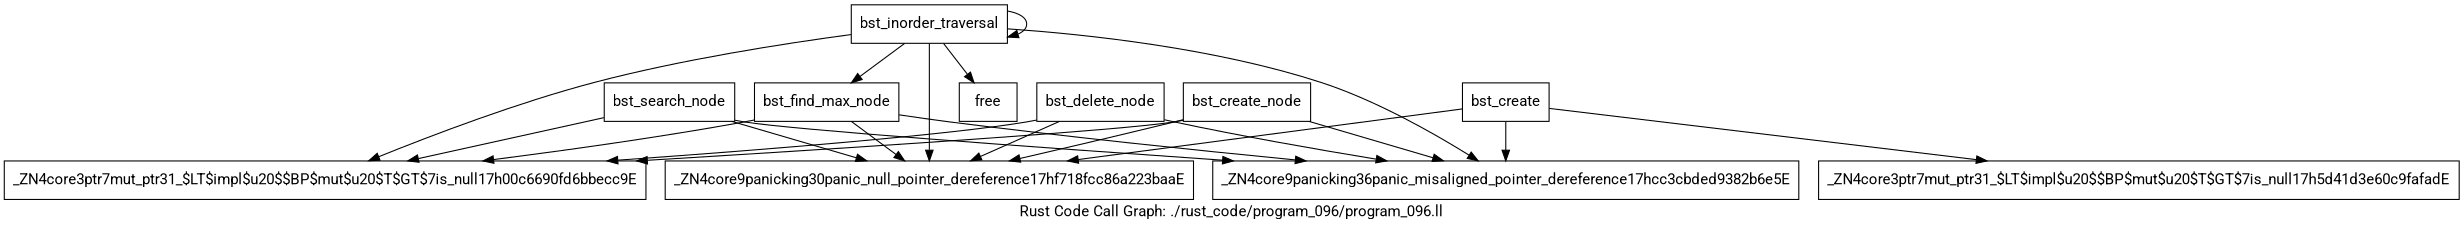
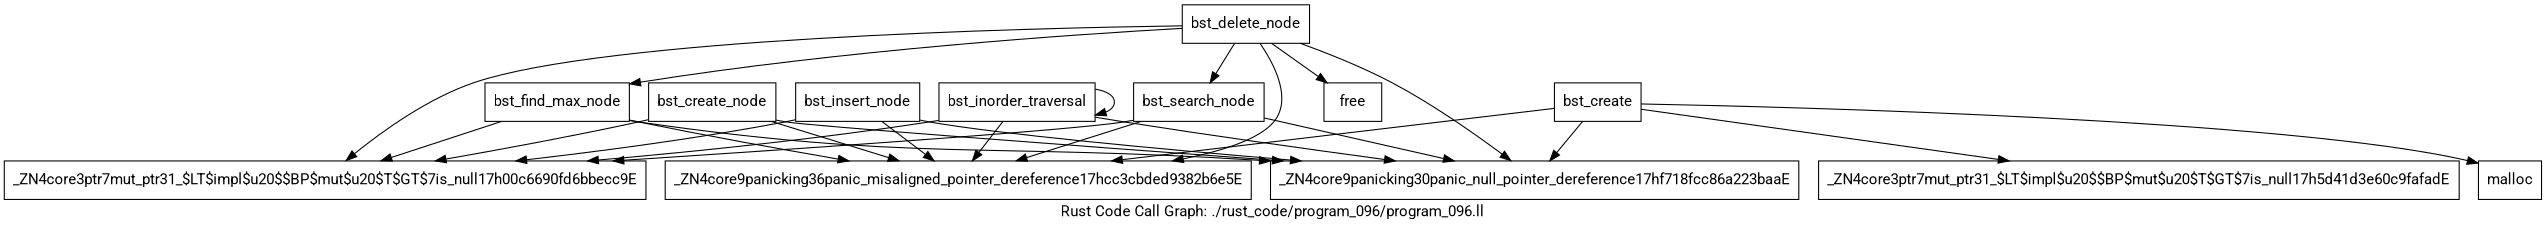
(956, 59) -> (1295, 60)
none -> (1225, 59)
(882, 60) -> (911, 49)
none -> (858, 102)
none -> (2510, 180)
